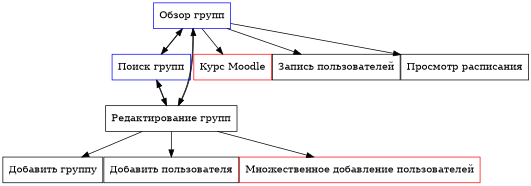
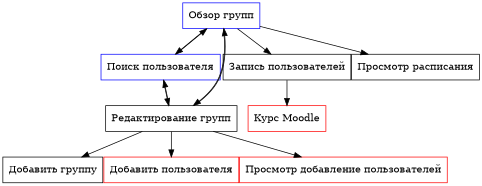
(210, 39) -> (287, 89)
(151, 67) -> (161, 67)
(171, 170) -> (171, 170)
(360, 170) -> (343, 170)
